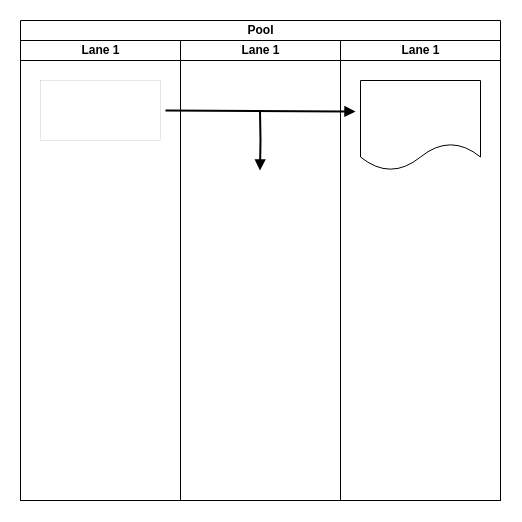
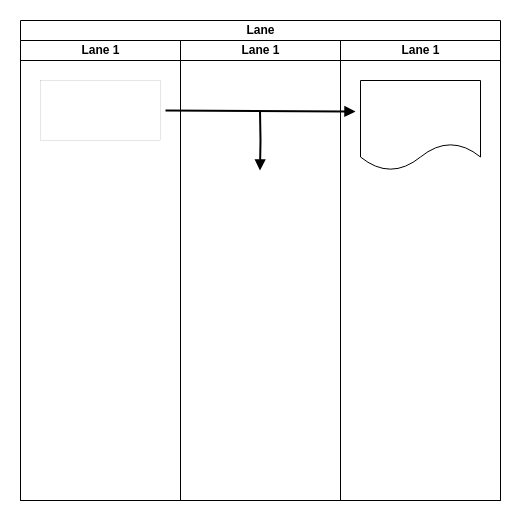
(261, 31) -> (261, 31)
